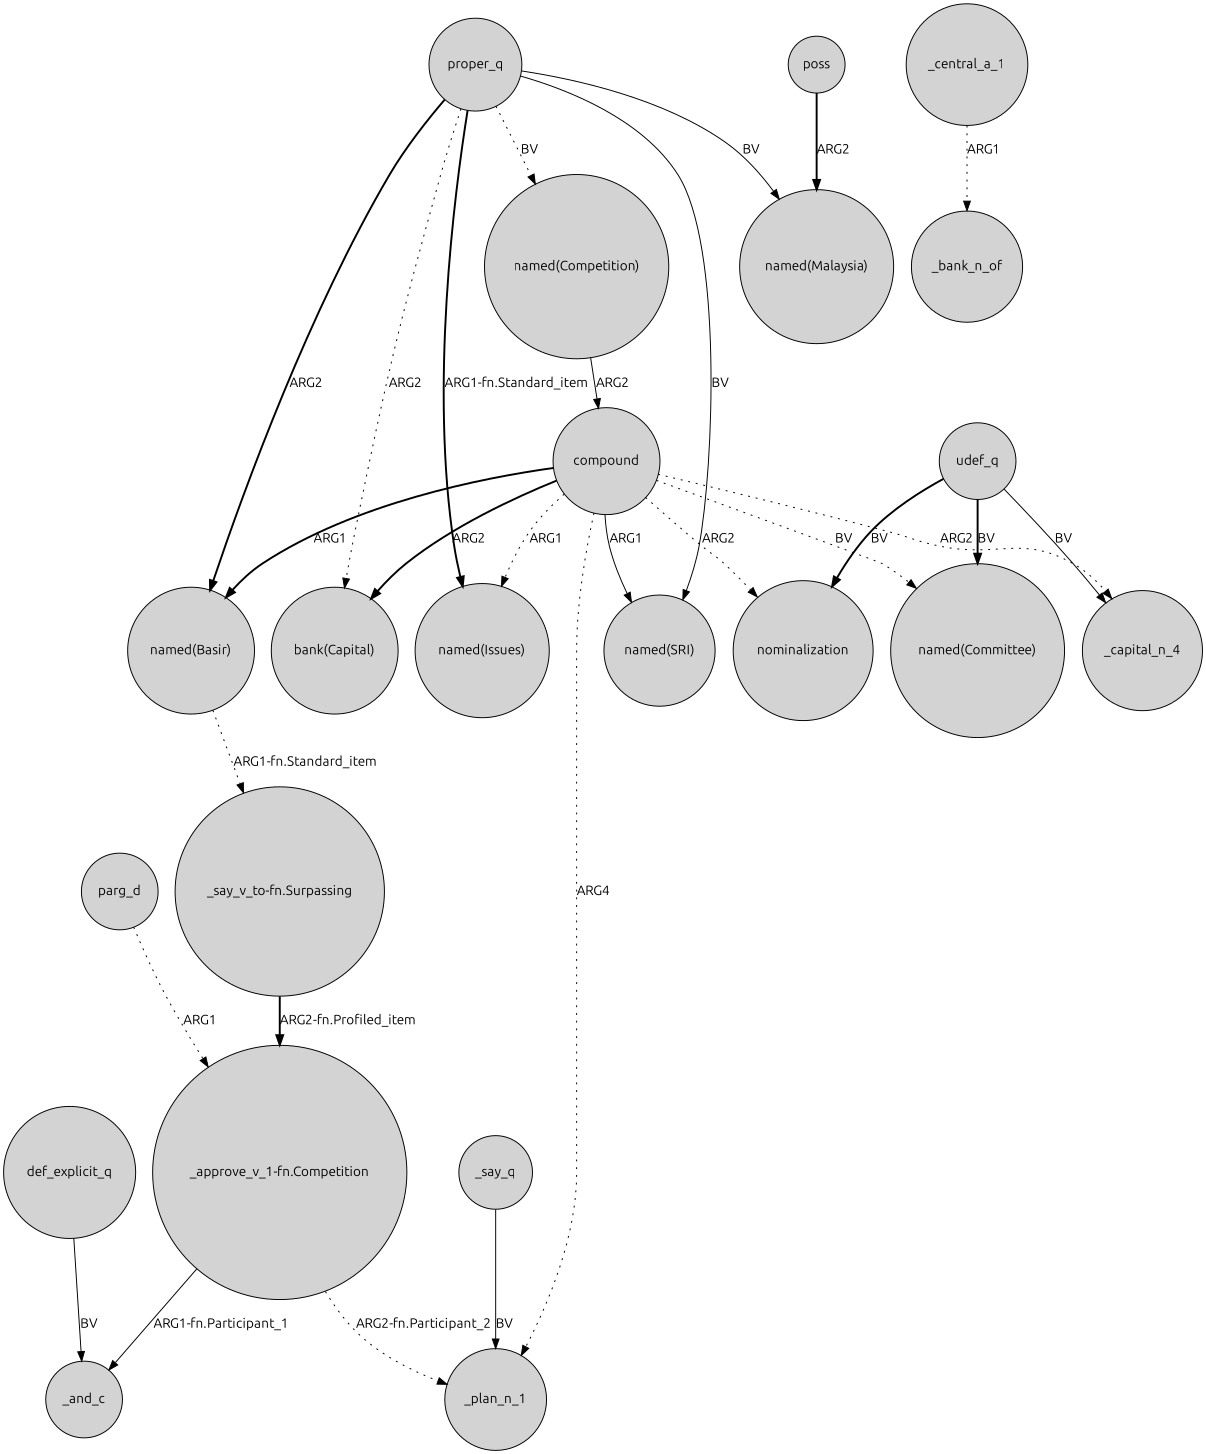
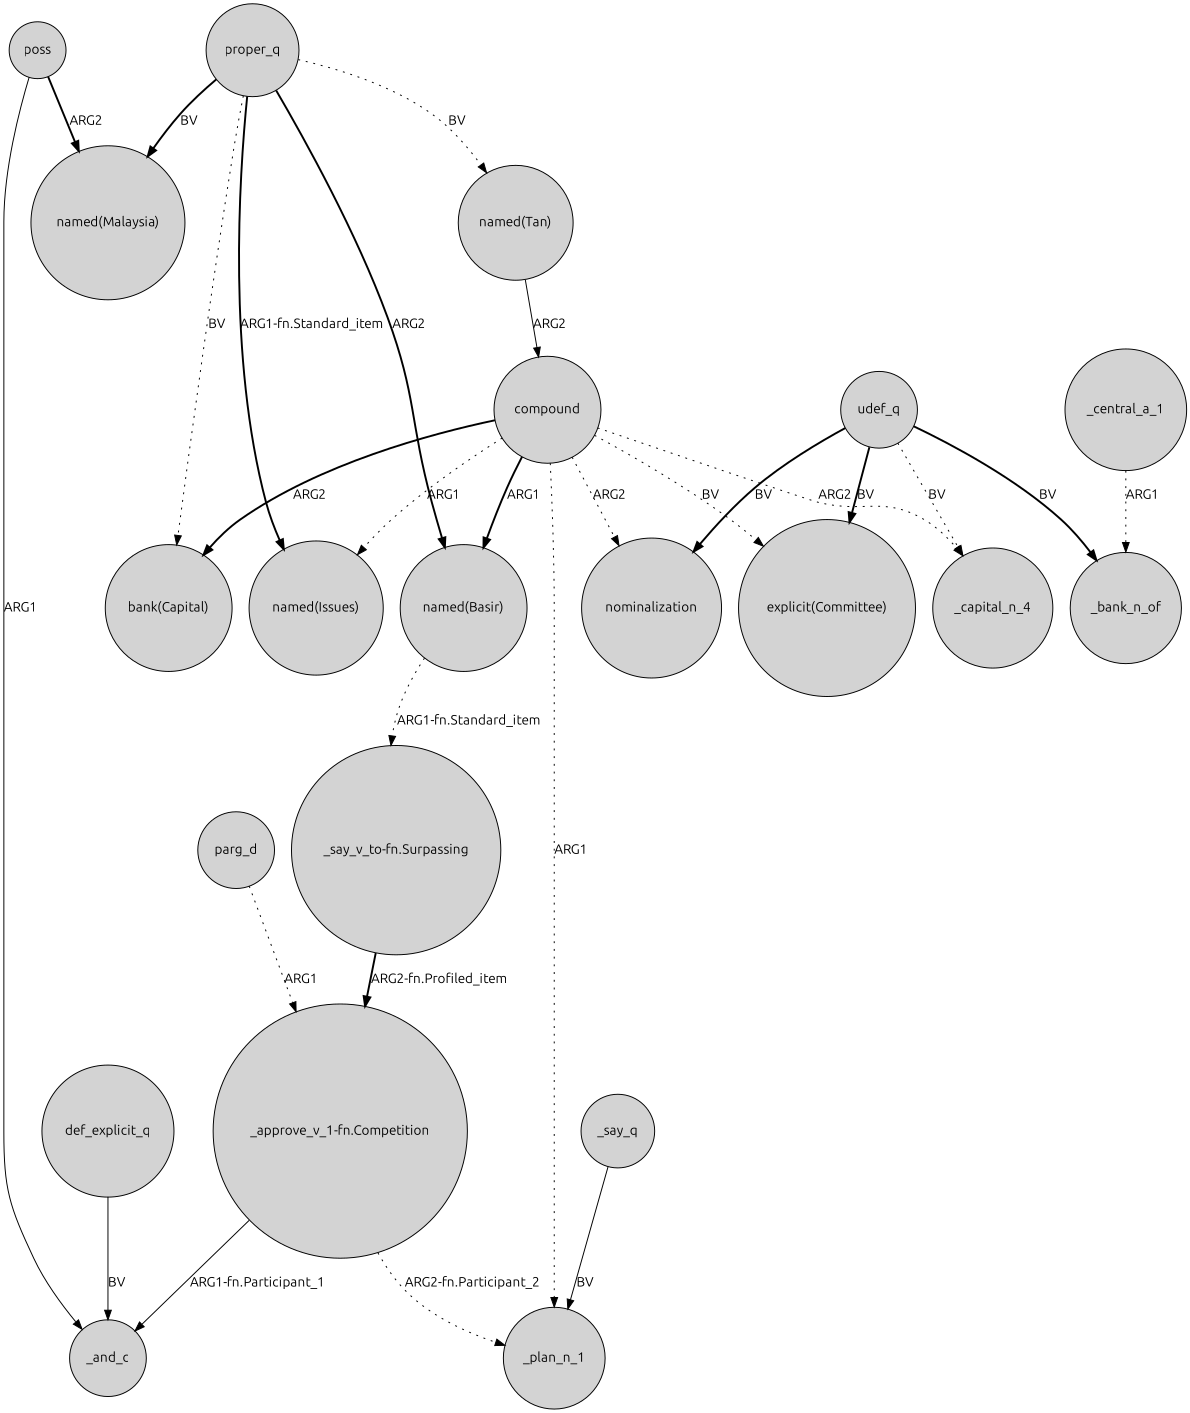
(660, 108) -> (182, 112)
(577, 267) -> (516, 223)
(406, 383) -> (217, 324)
none -> (1009, 480)
(1053, 541) -> (928, 495)
(660, 651) -> none
(978, 651) -> (827, 608)
none -> (4, 707)
(594, 891) -> (571, 850)
